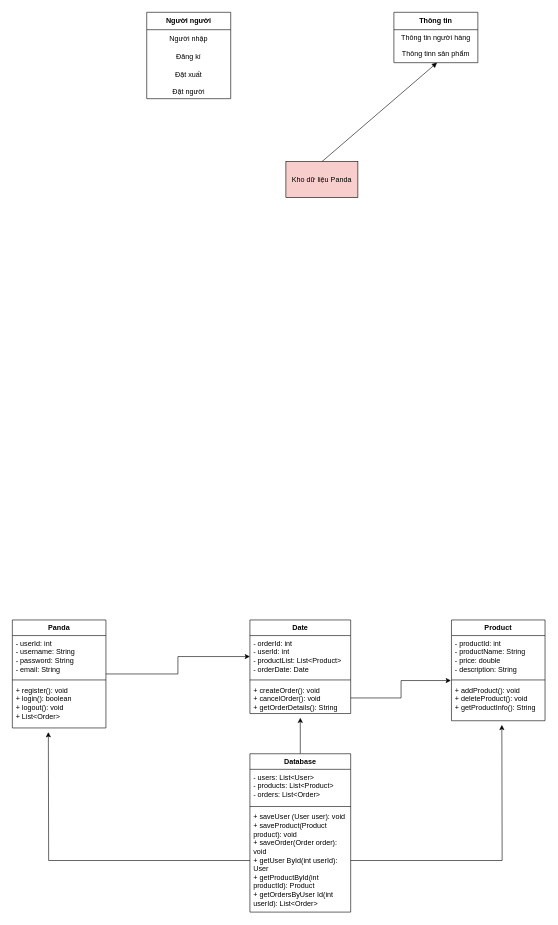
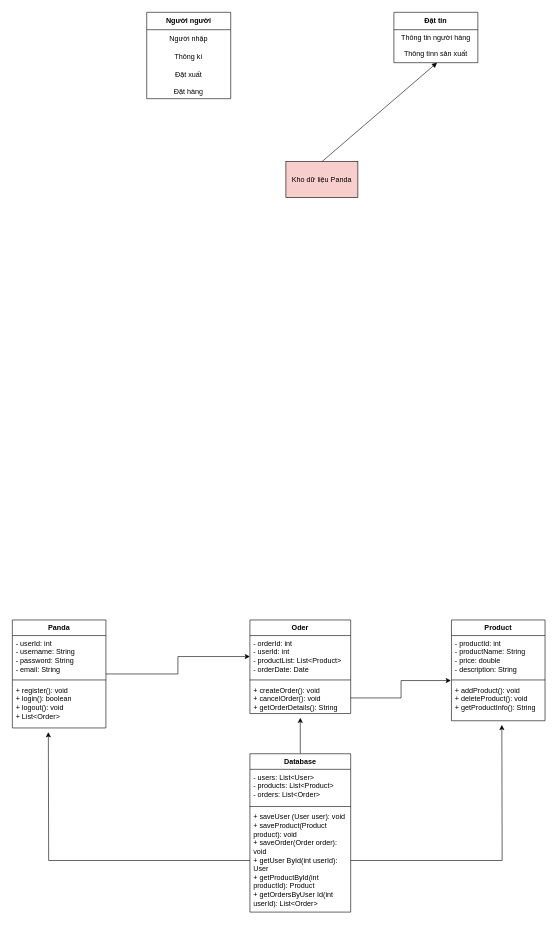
(436, 21) -> (436, 21)
(436, 54) -> (436, 54)
(189, 57) -> (189, 57)
(189, 92) -> (189, 92)
(300, 629) -> (300, 629)
